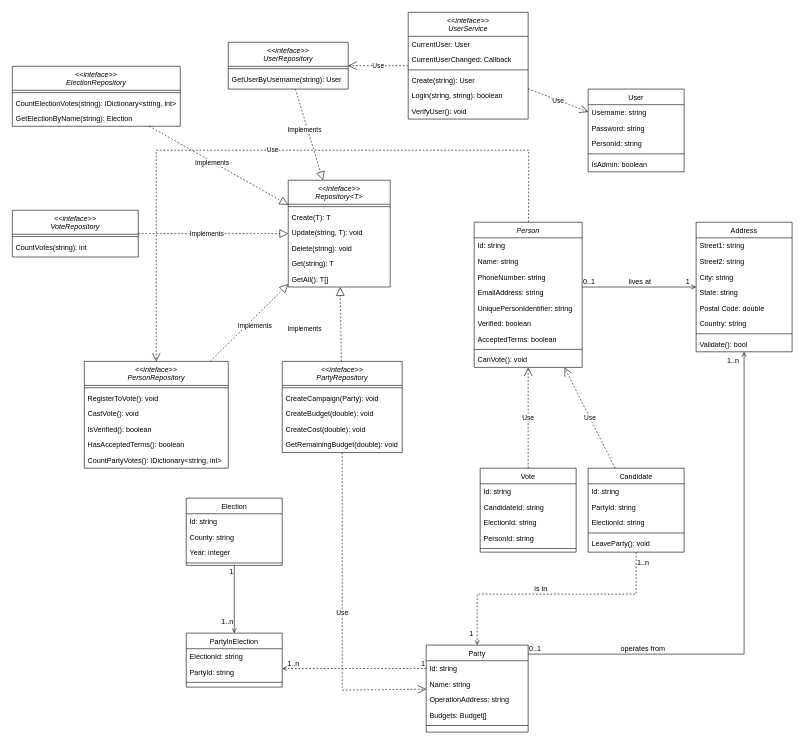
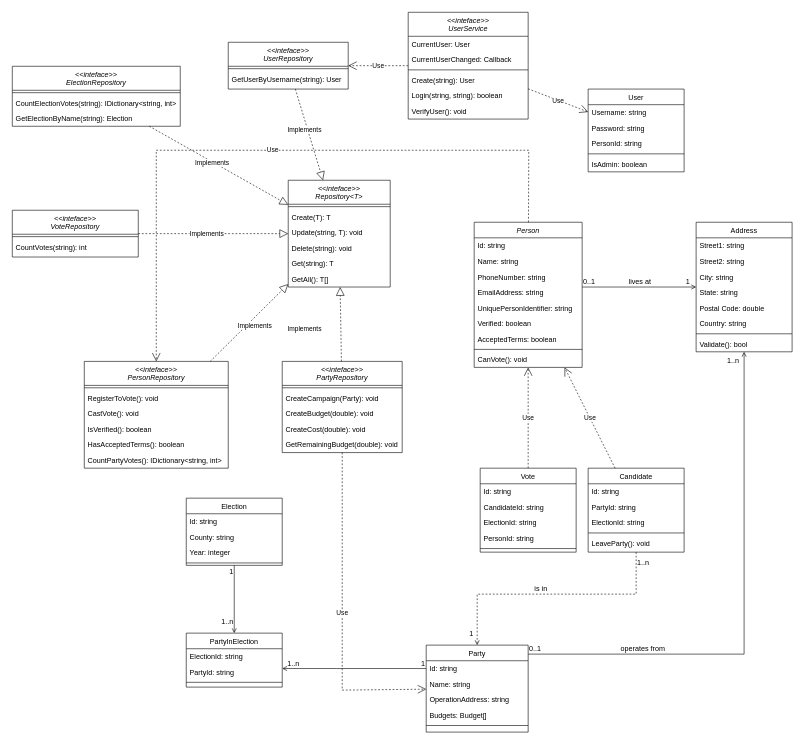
(354, 669) -> (354, 669)
